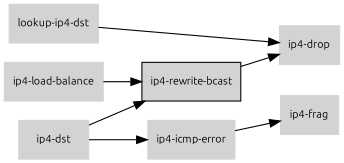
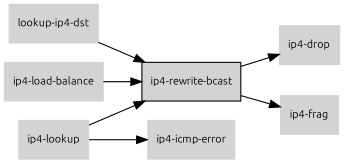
(183, 35) -> (117, 50)
(252, 127) -> (255, 100)
(54, 140) -> (54, 140)
